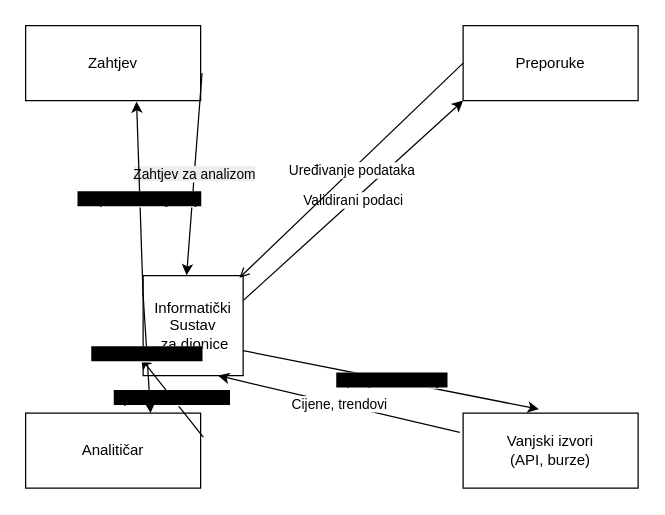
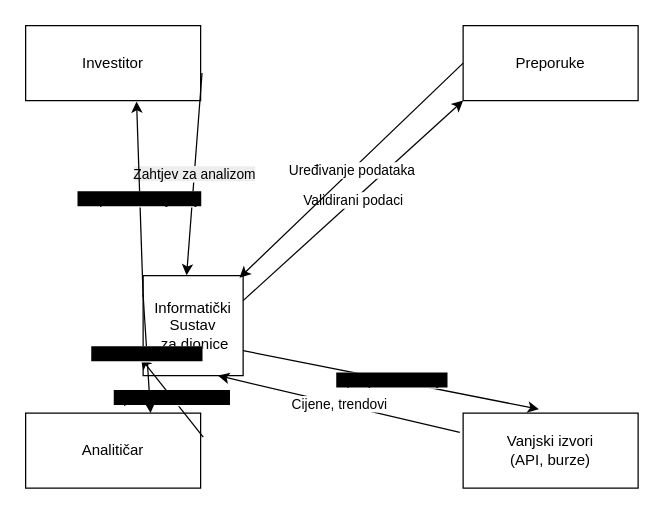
(113, 63) -> (113, 63)
(245, 272) -> (247, 271)
